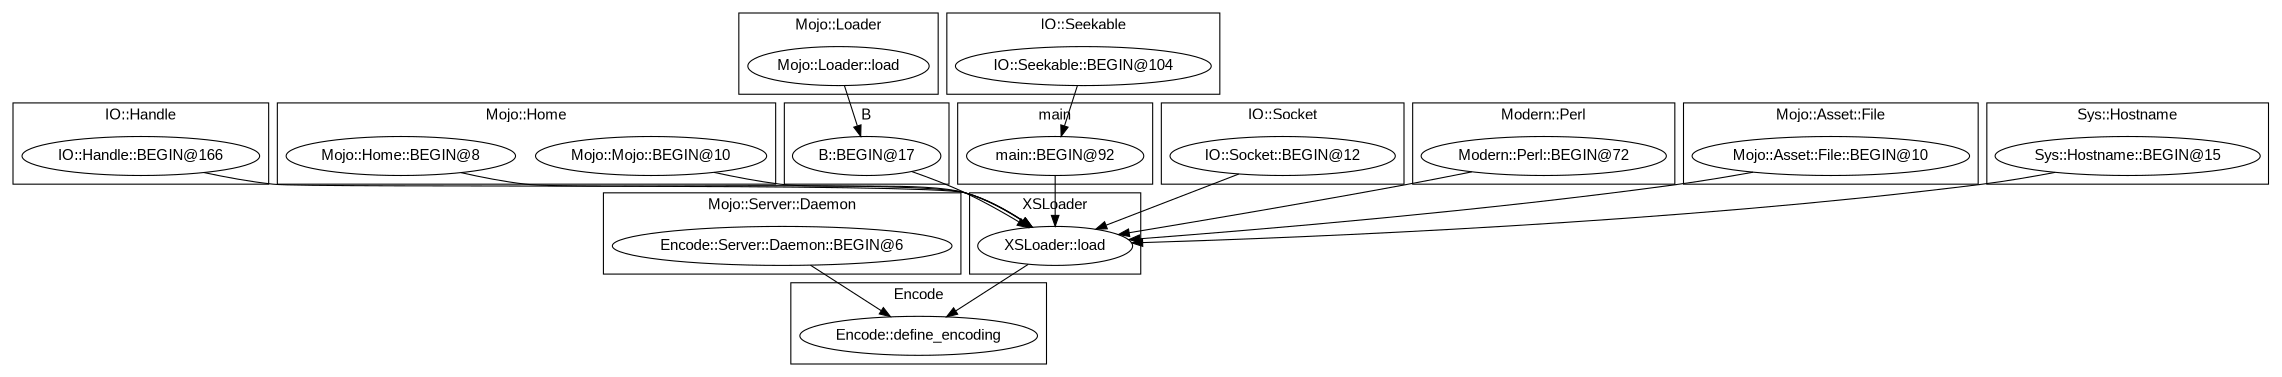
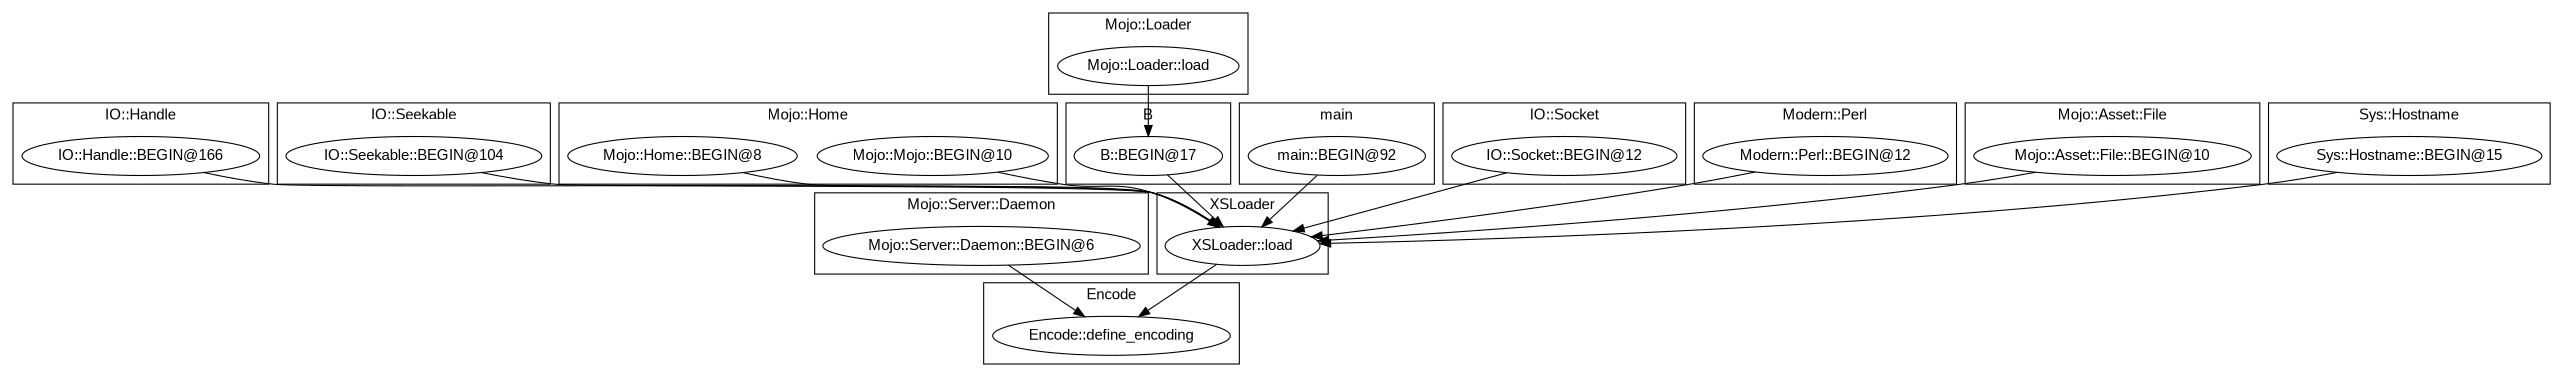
(1070, 110) -> (849, 186)
(1544, 156) -> (1825, 156)
(782, 246) -> (981, 246)
